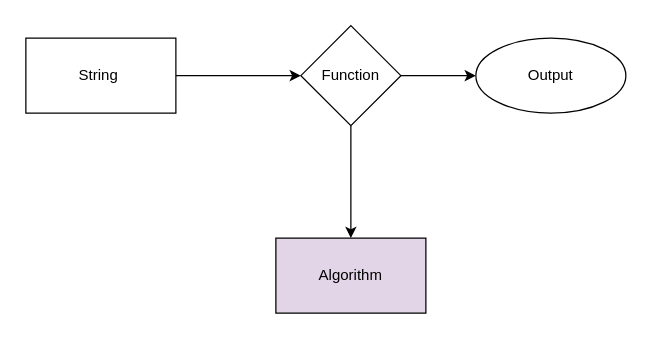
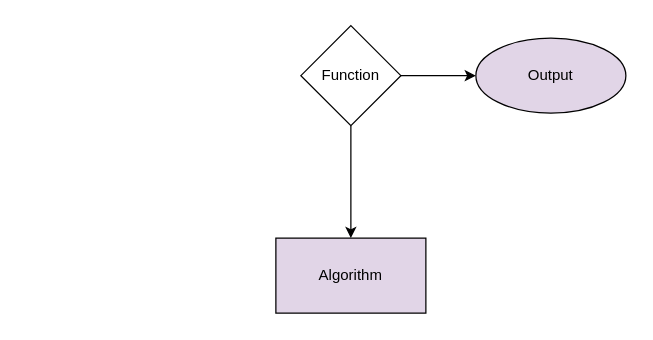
(101, 76) -> none
(234, 76) -> none
(551, 76) -> (551, 76)
